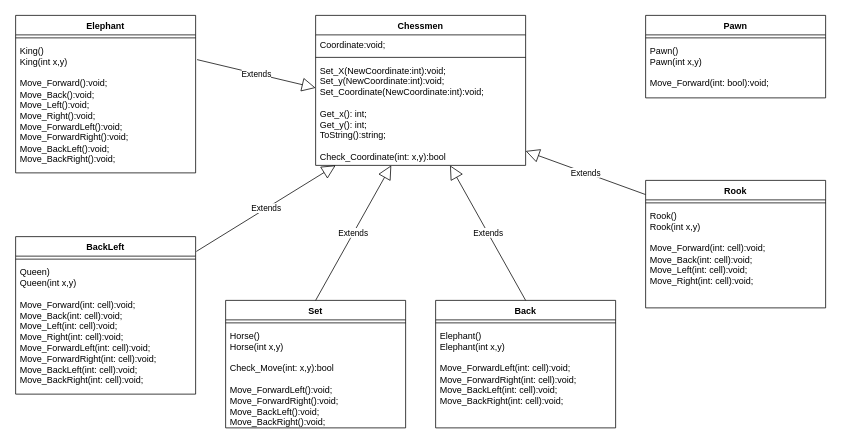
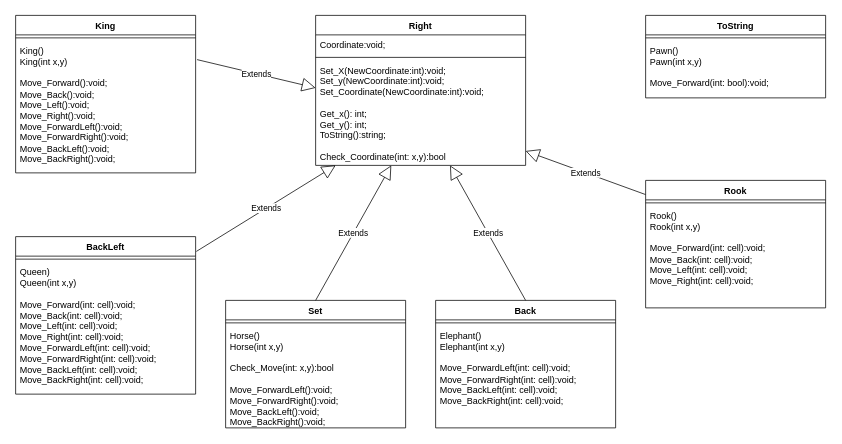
(105, 26) -> (105, 26)
(420, 26) -> (420, 26)
(735, 26) -> (735, 26)
